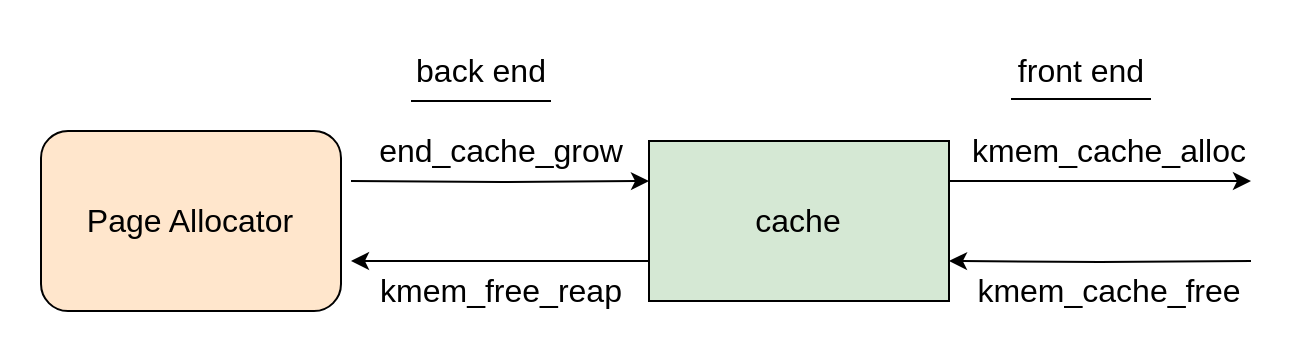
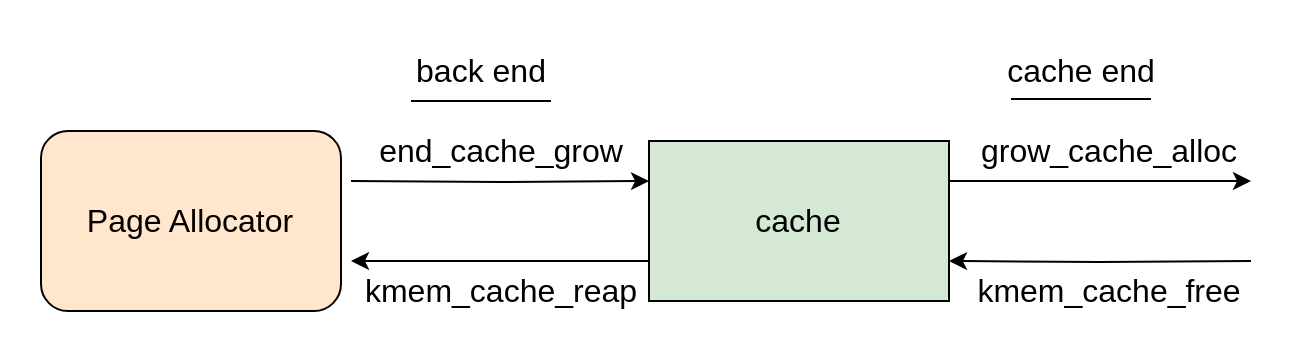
(1082, 71) -> (1082, 71)
(1110, 151) -> (1110, 151)
(502, 291) -> (502, 291)
